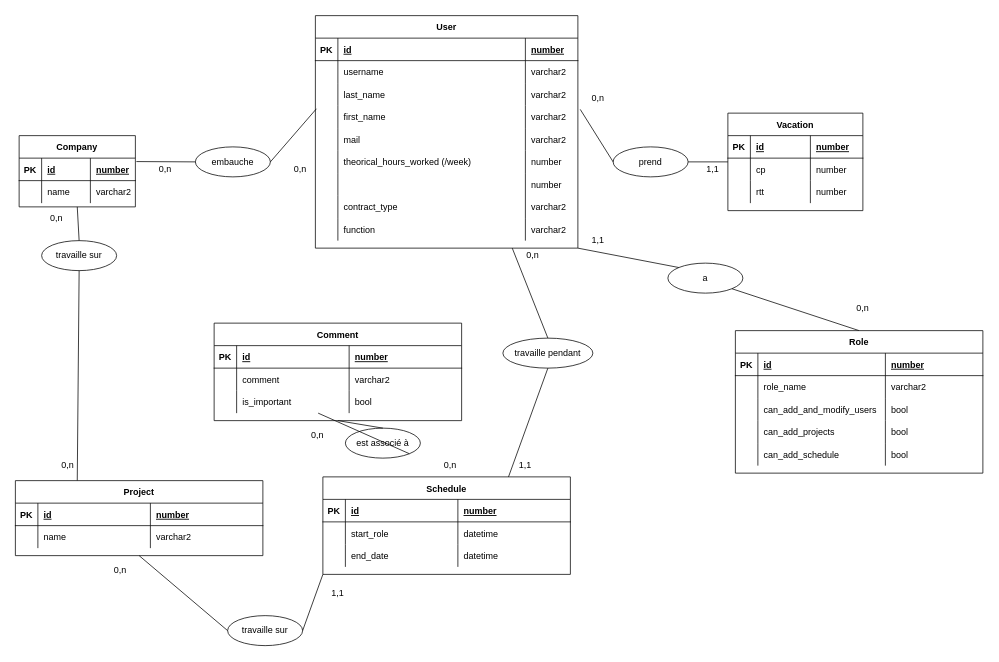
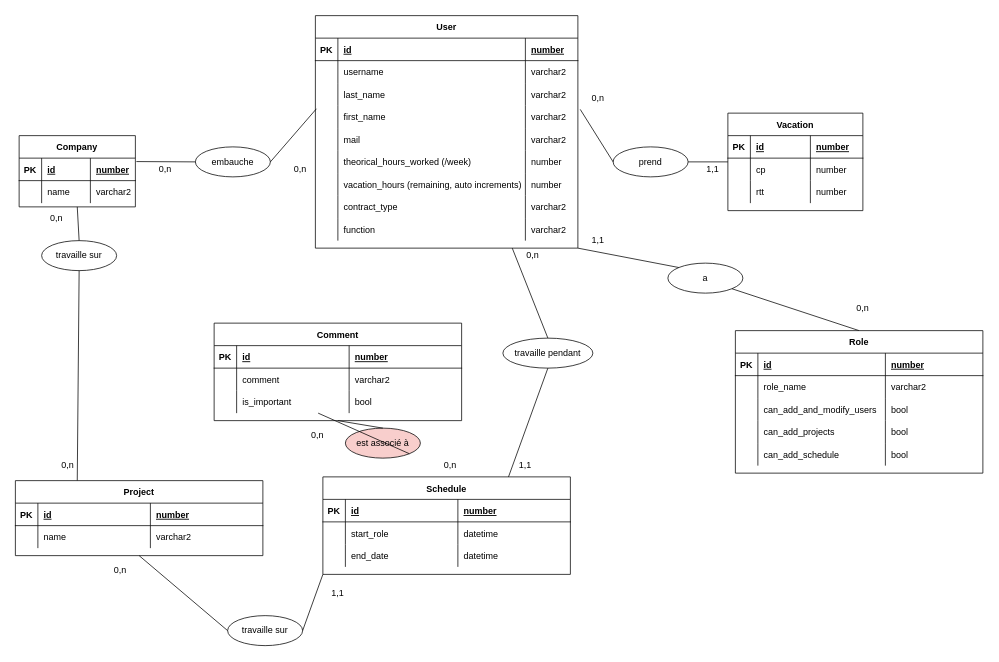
none -> (432, 184)
(383, 443) -> (383, 443)
